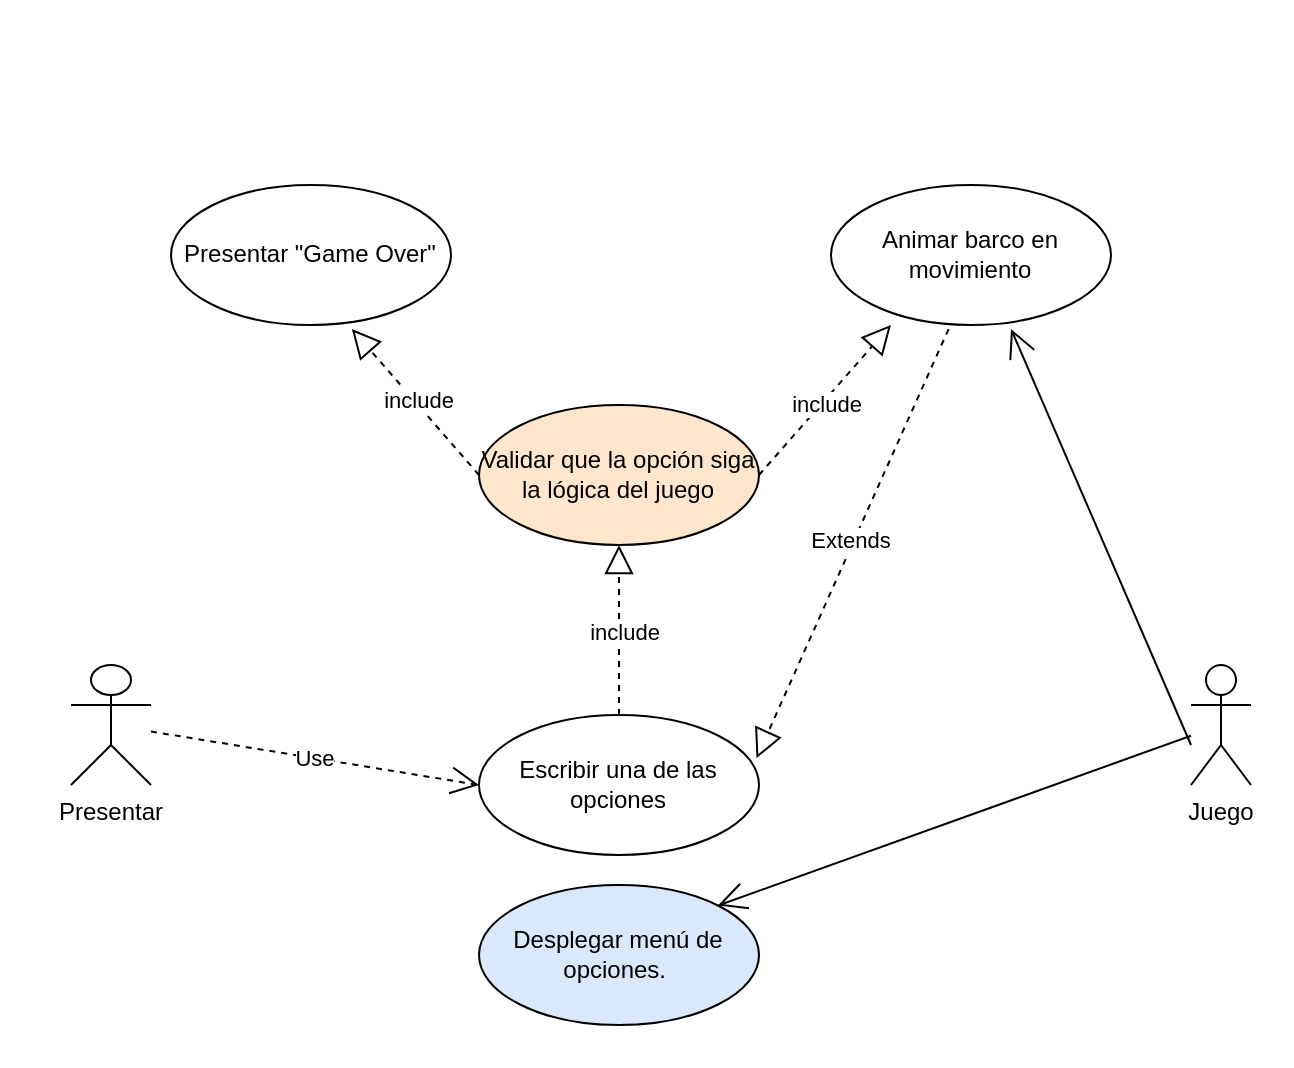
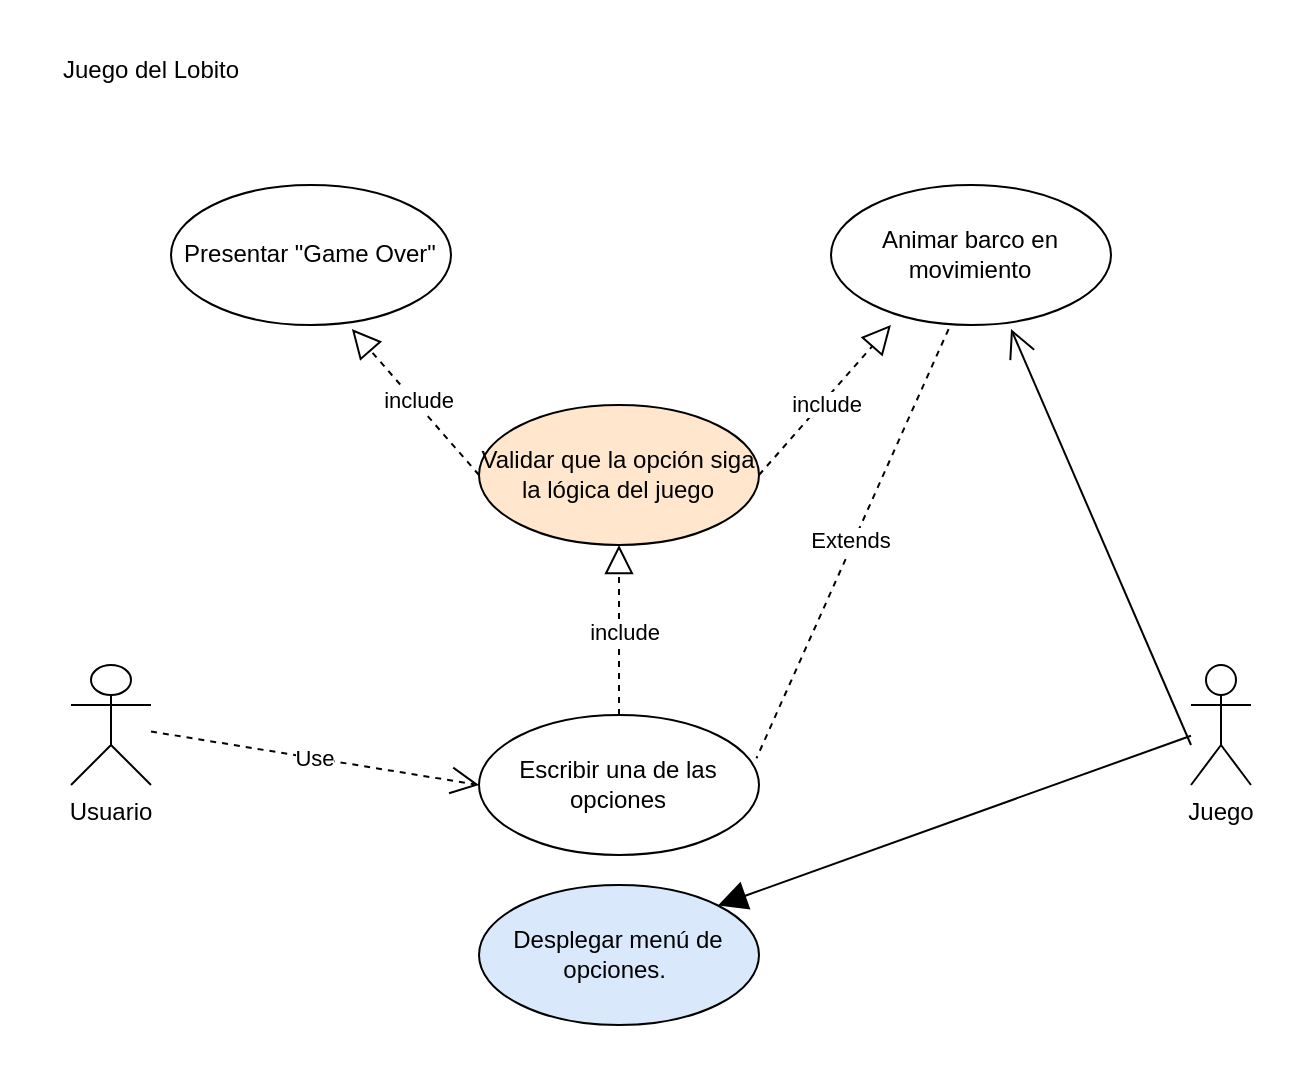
none -> (151, 71)
(769, 731) -> (763, 744)
(112, 813) -> (112, 813)
(735, 899) -> (746, 895)
